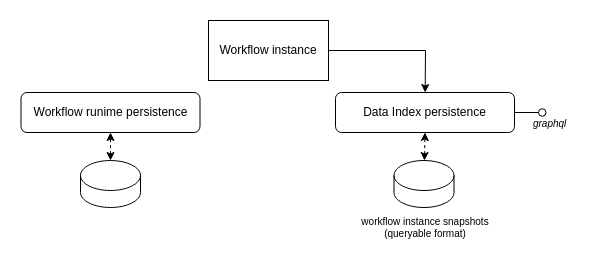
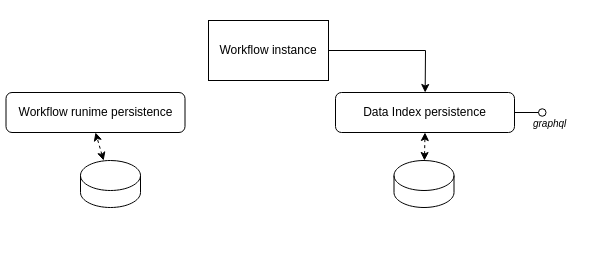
(111, 113) -> (96, 113)
(425, 228) -> none
